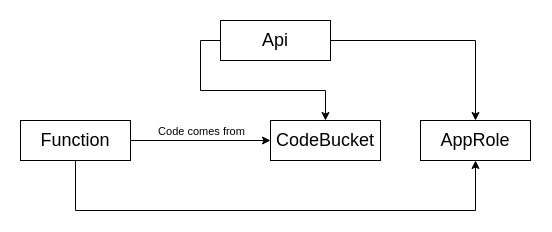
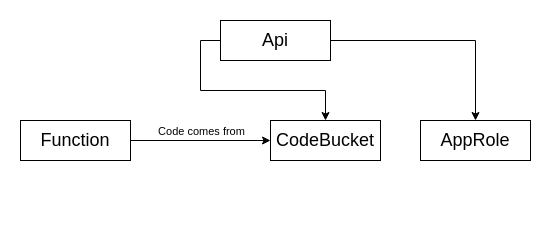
(272, 211) -> none
